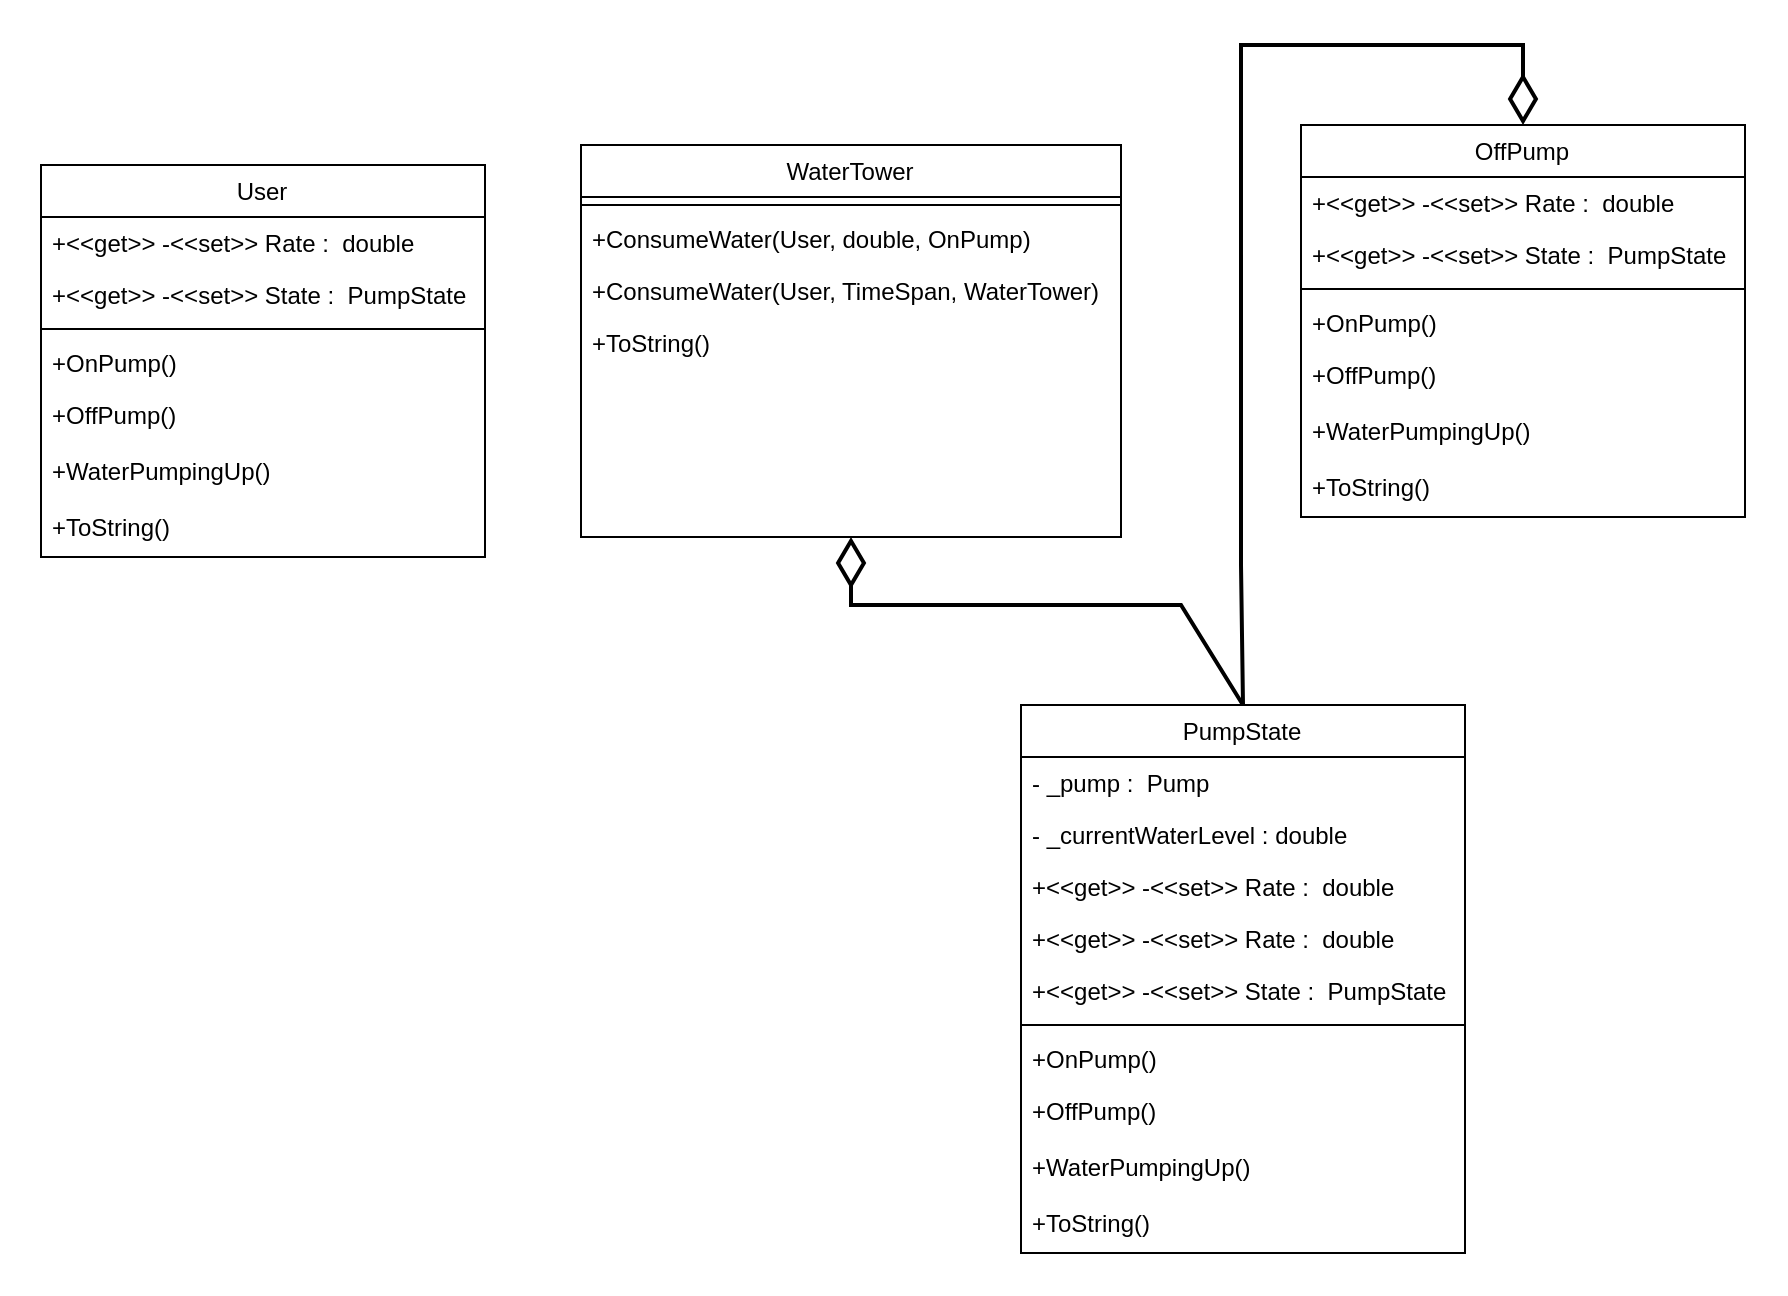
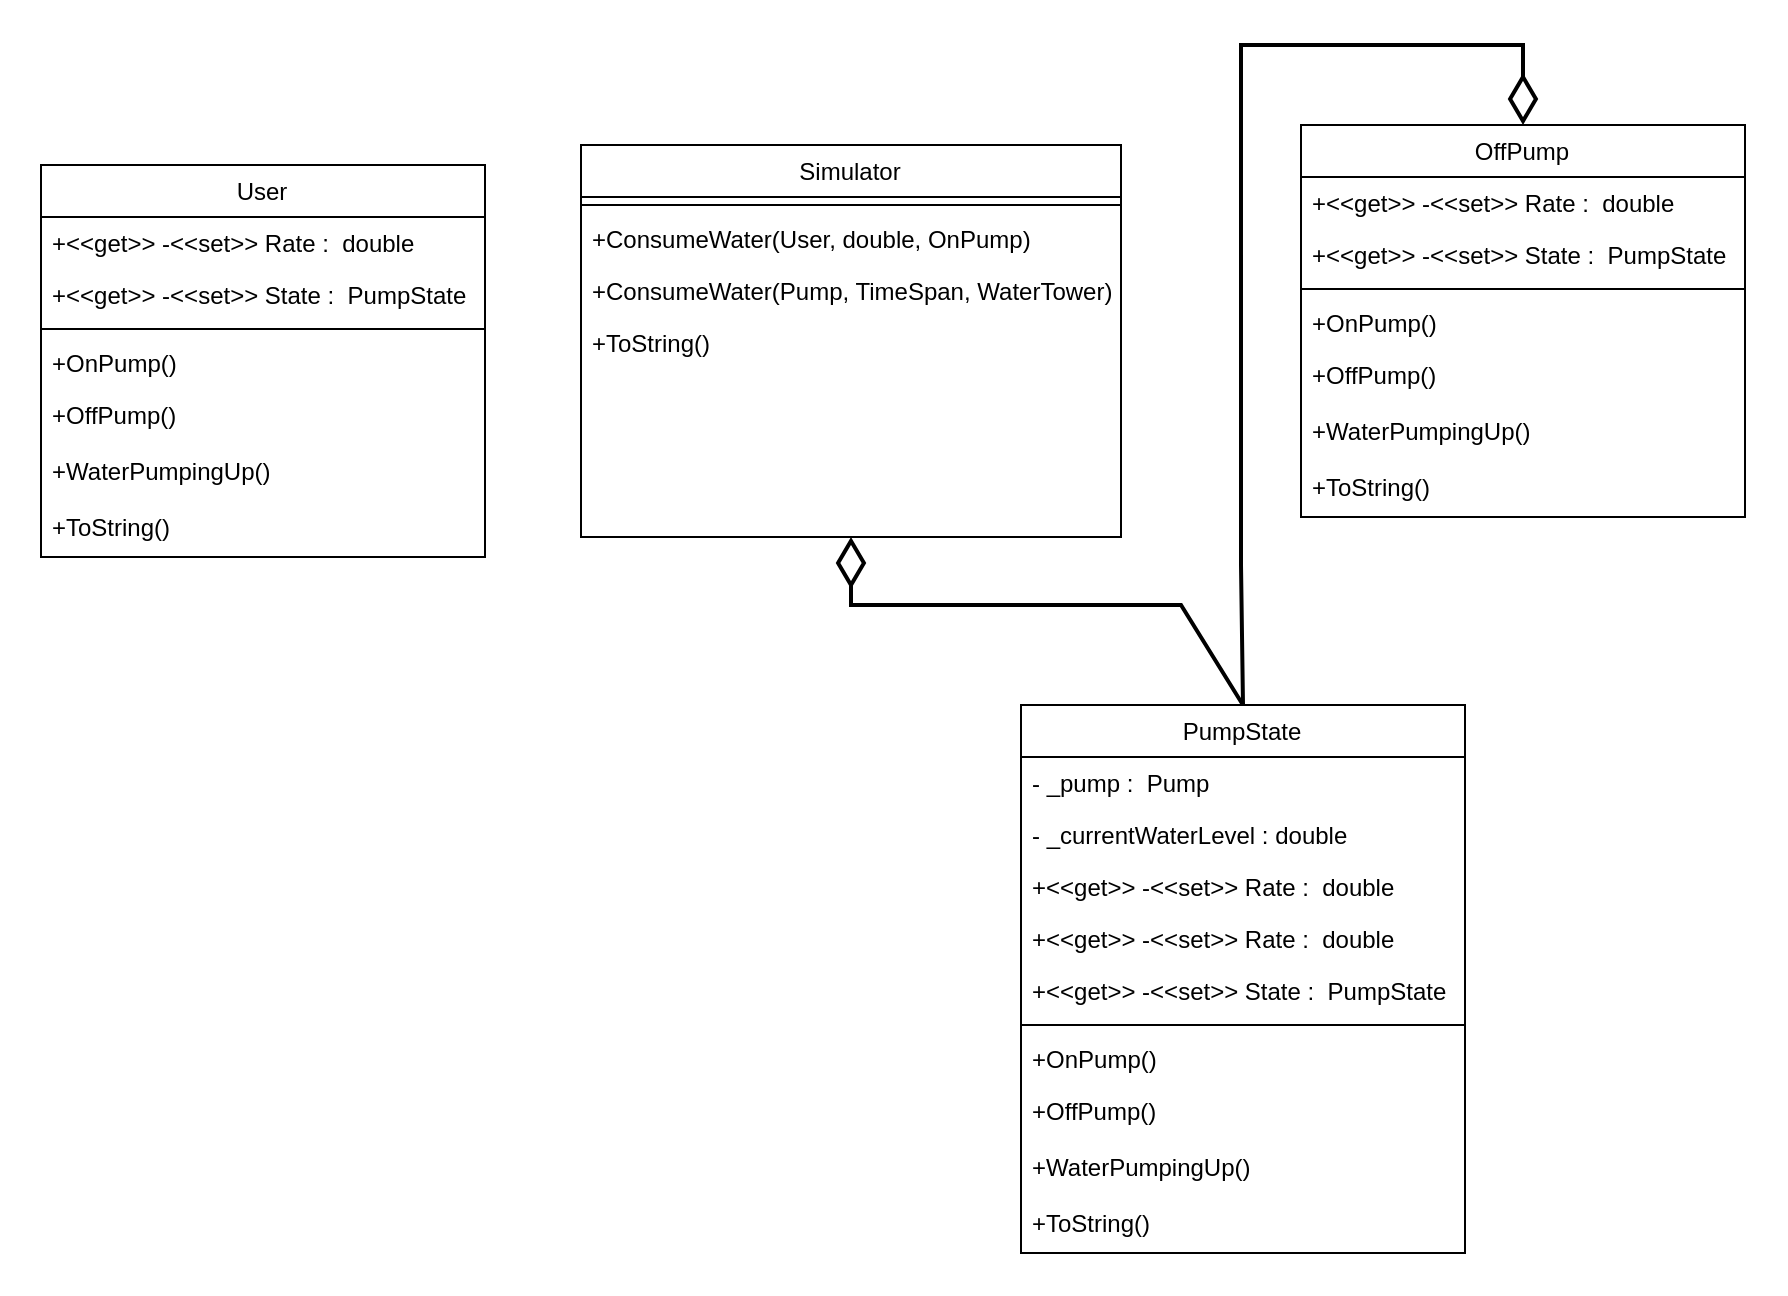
(850, 172) -> (850, 172)
(852, 292) -> (852, 292)
